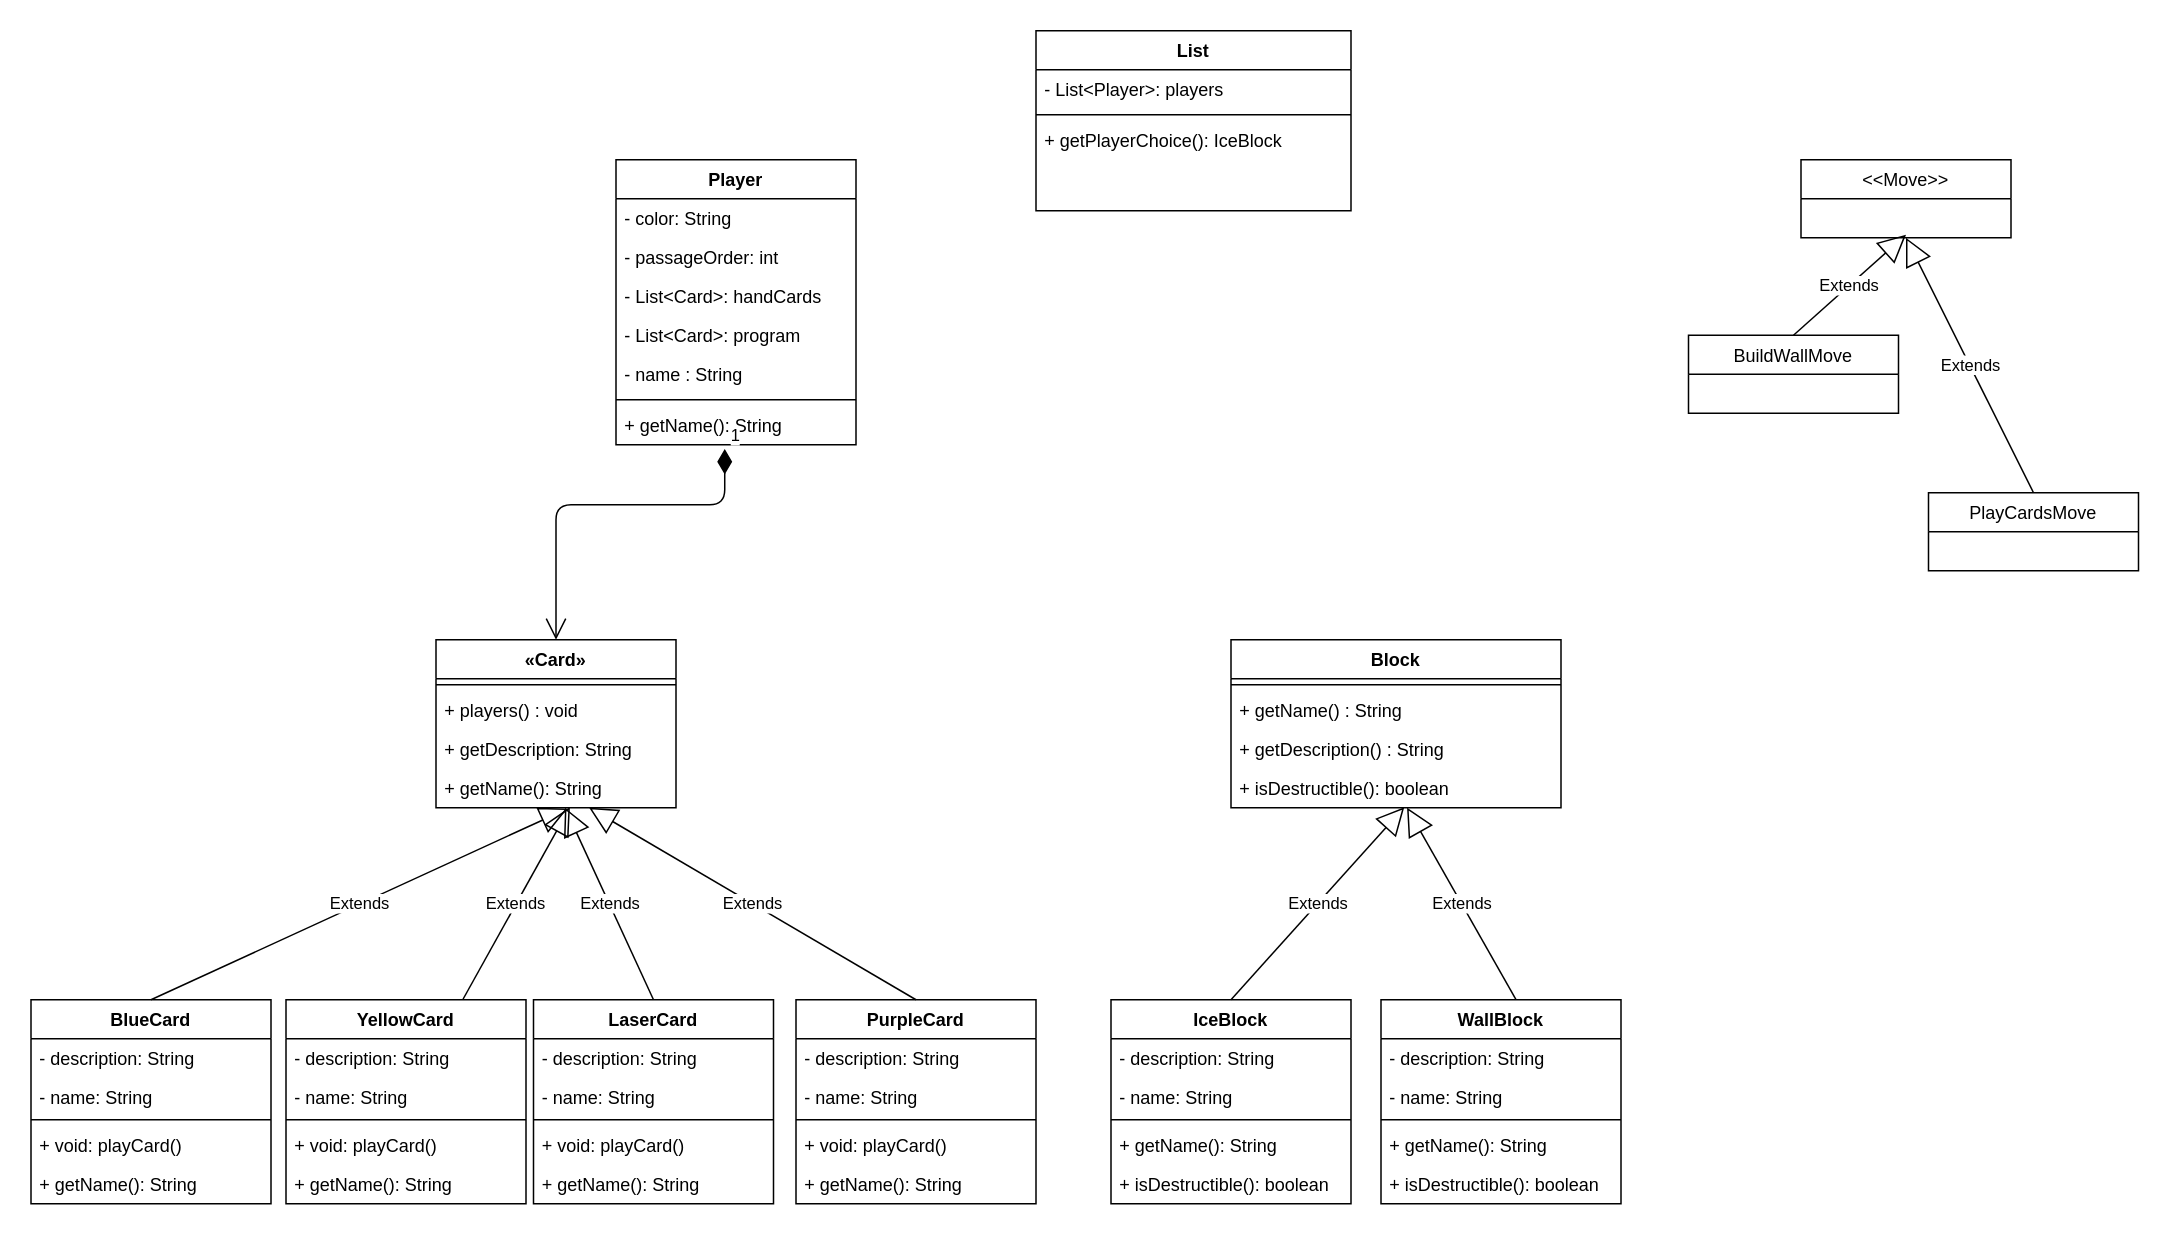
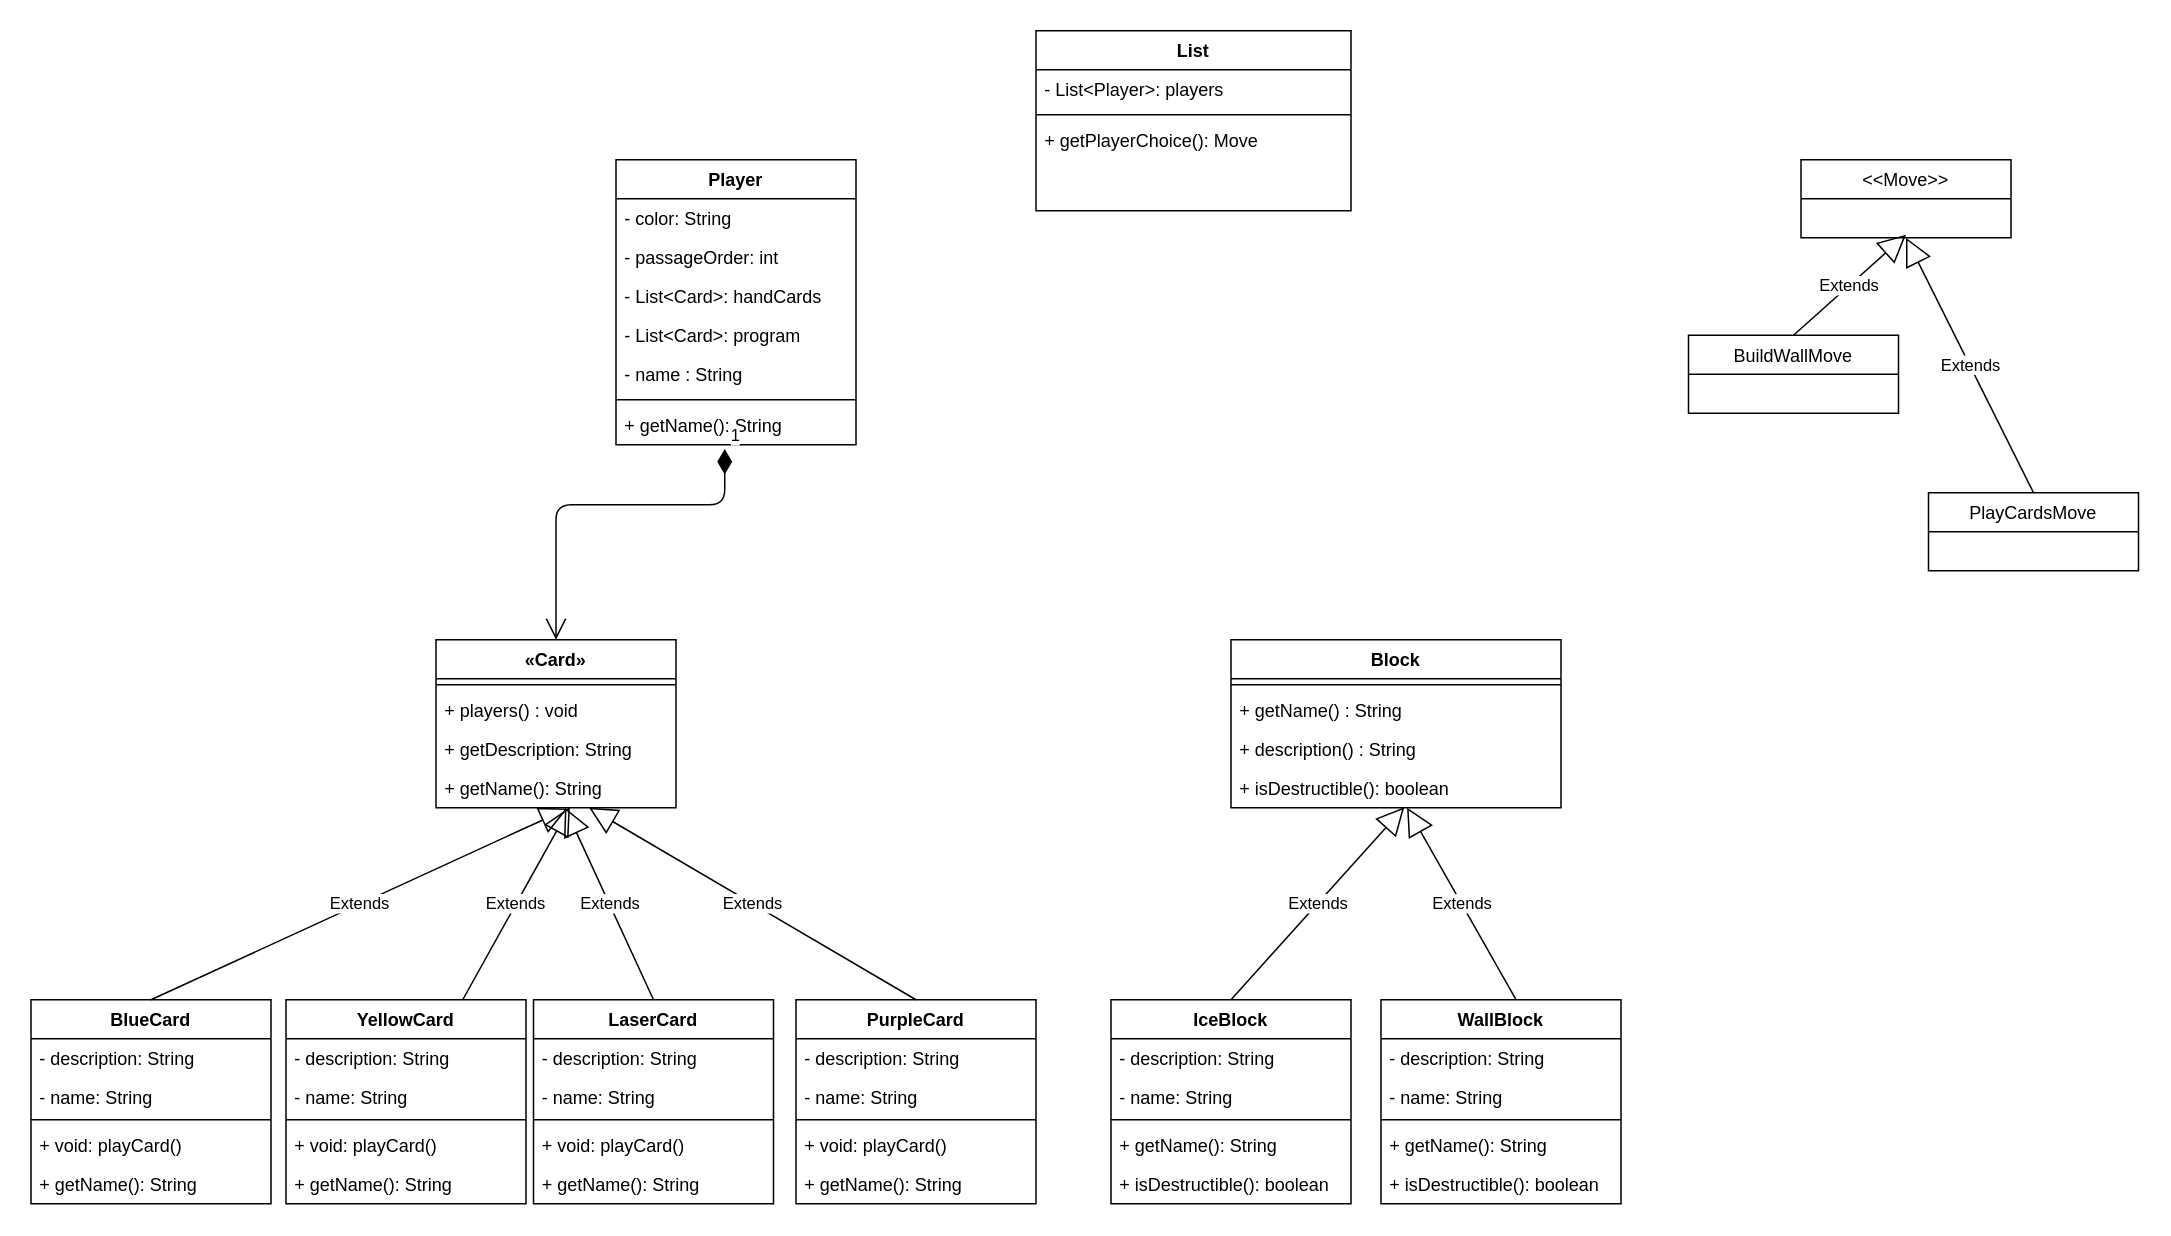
(1176, 141) -> (1158, 141)
(1359, 750) -> (1344, 750)
